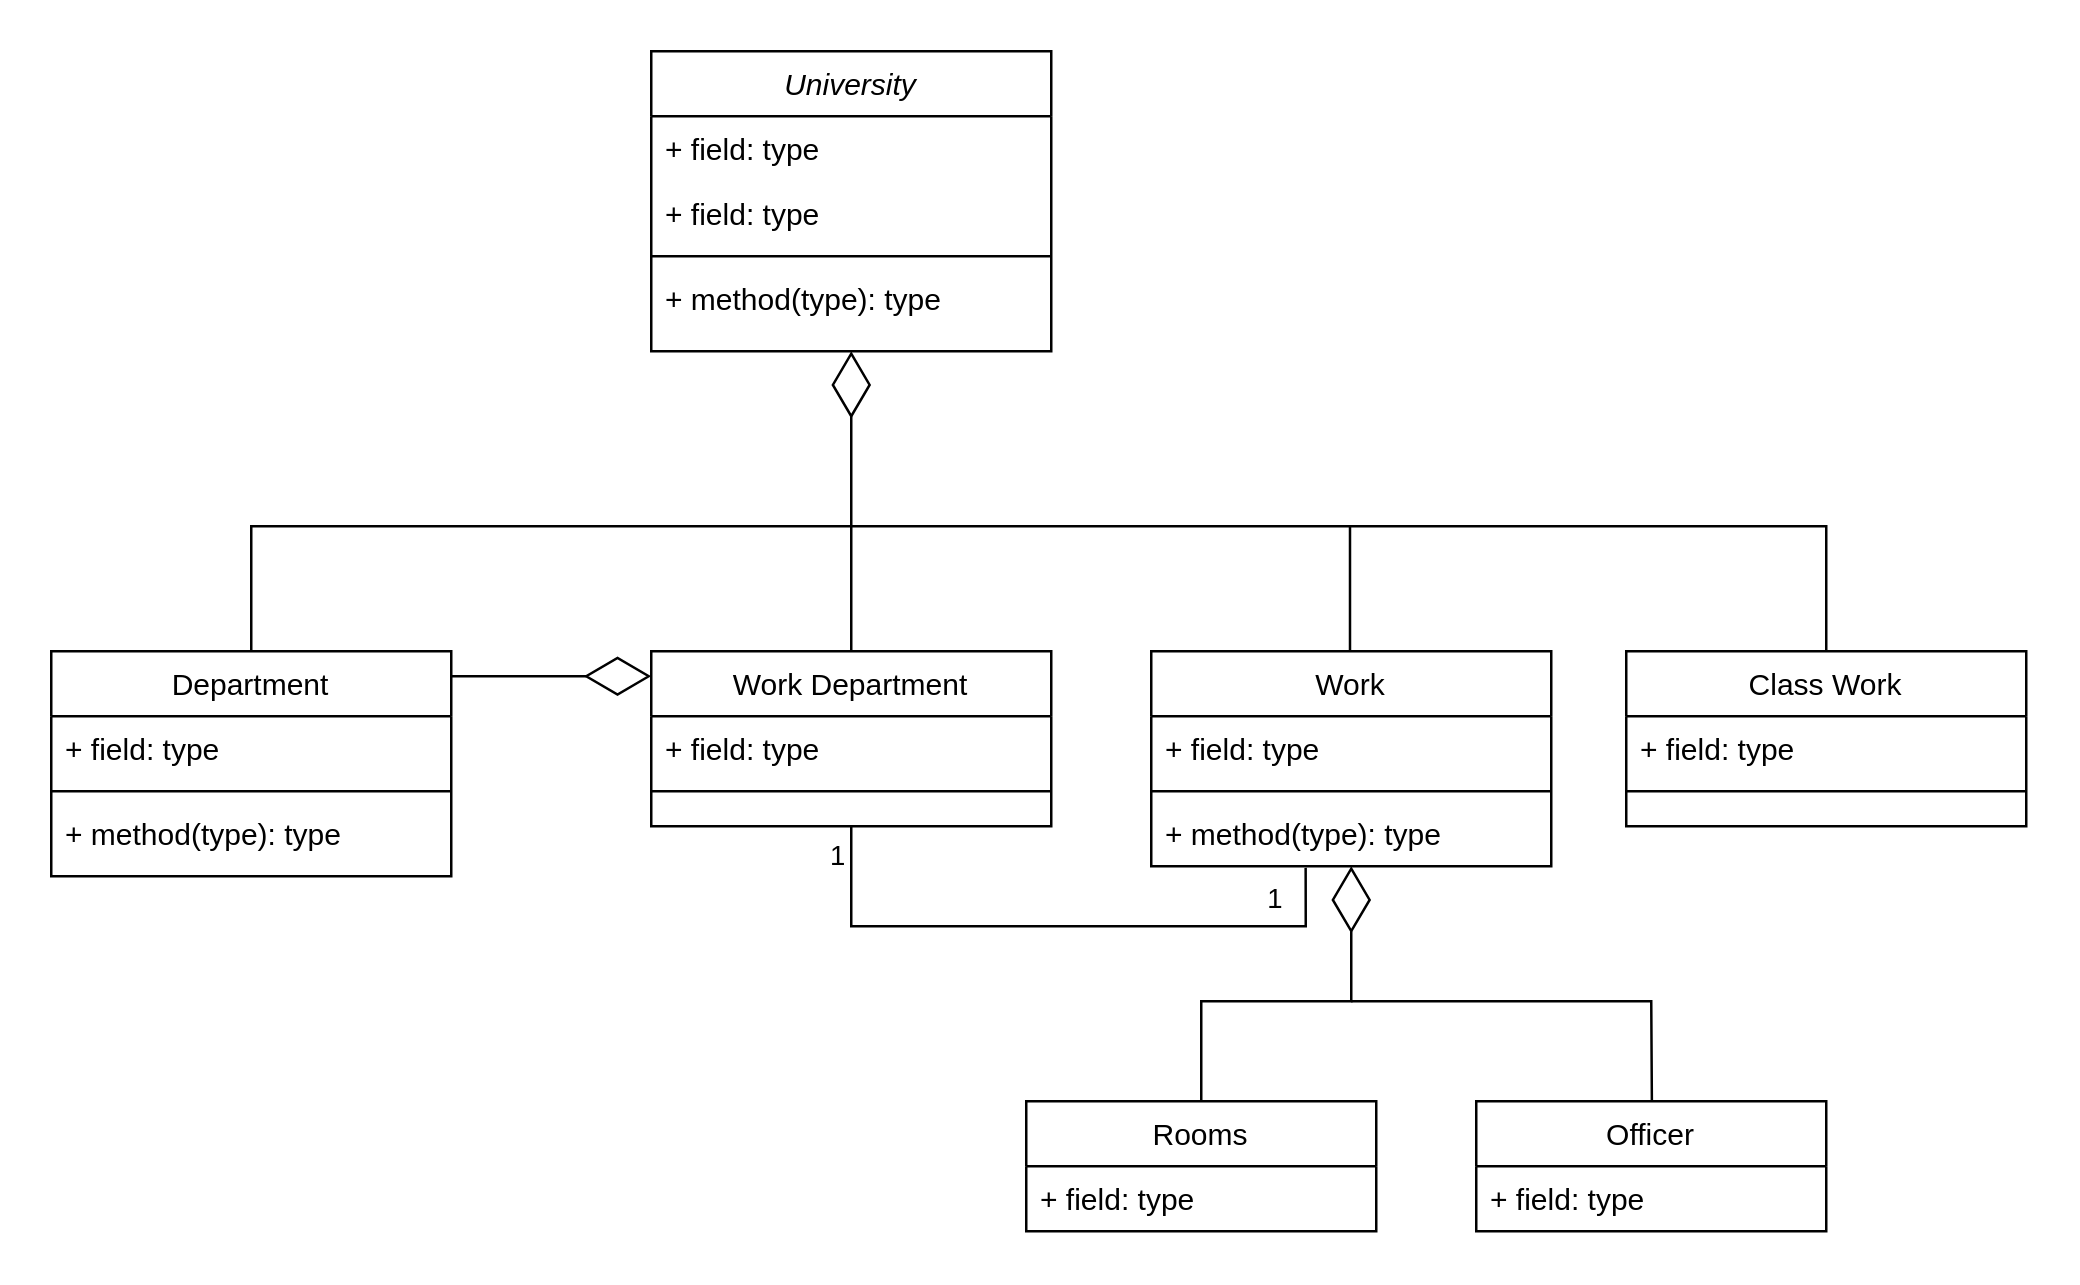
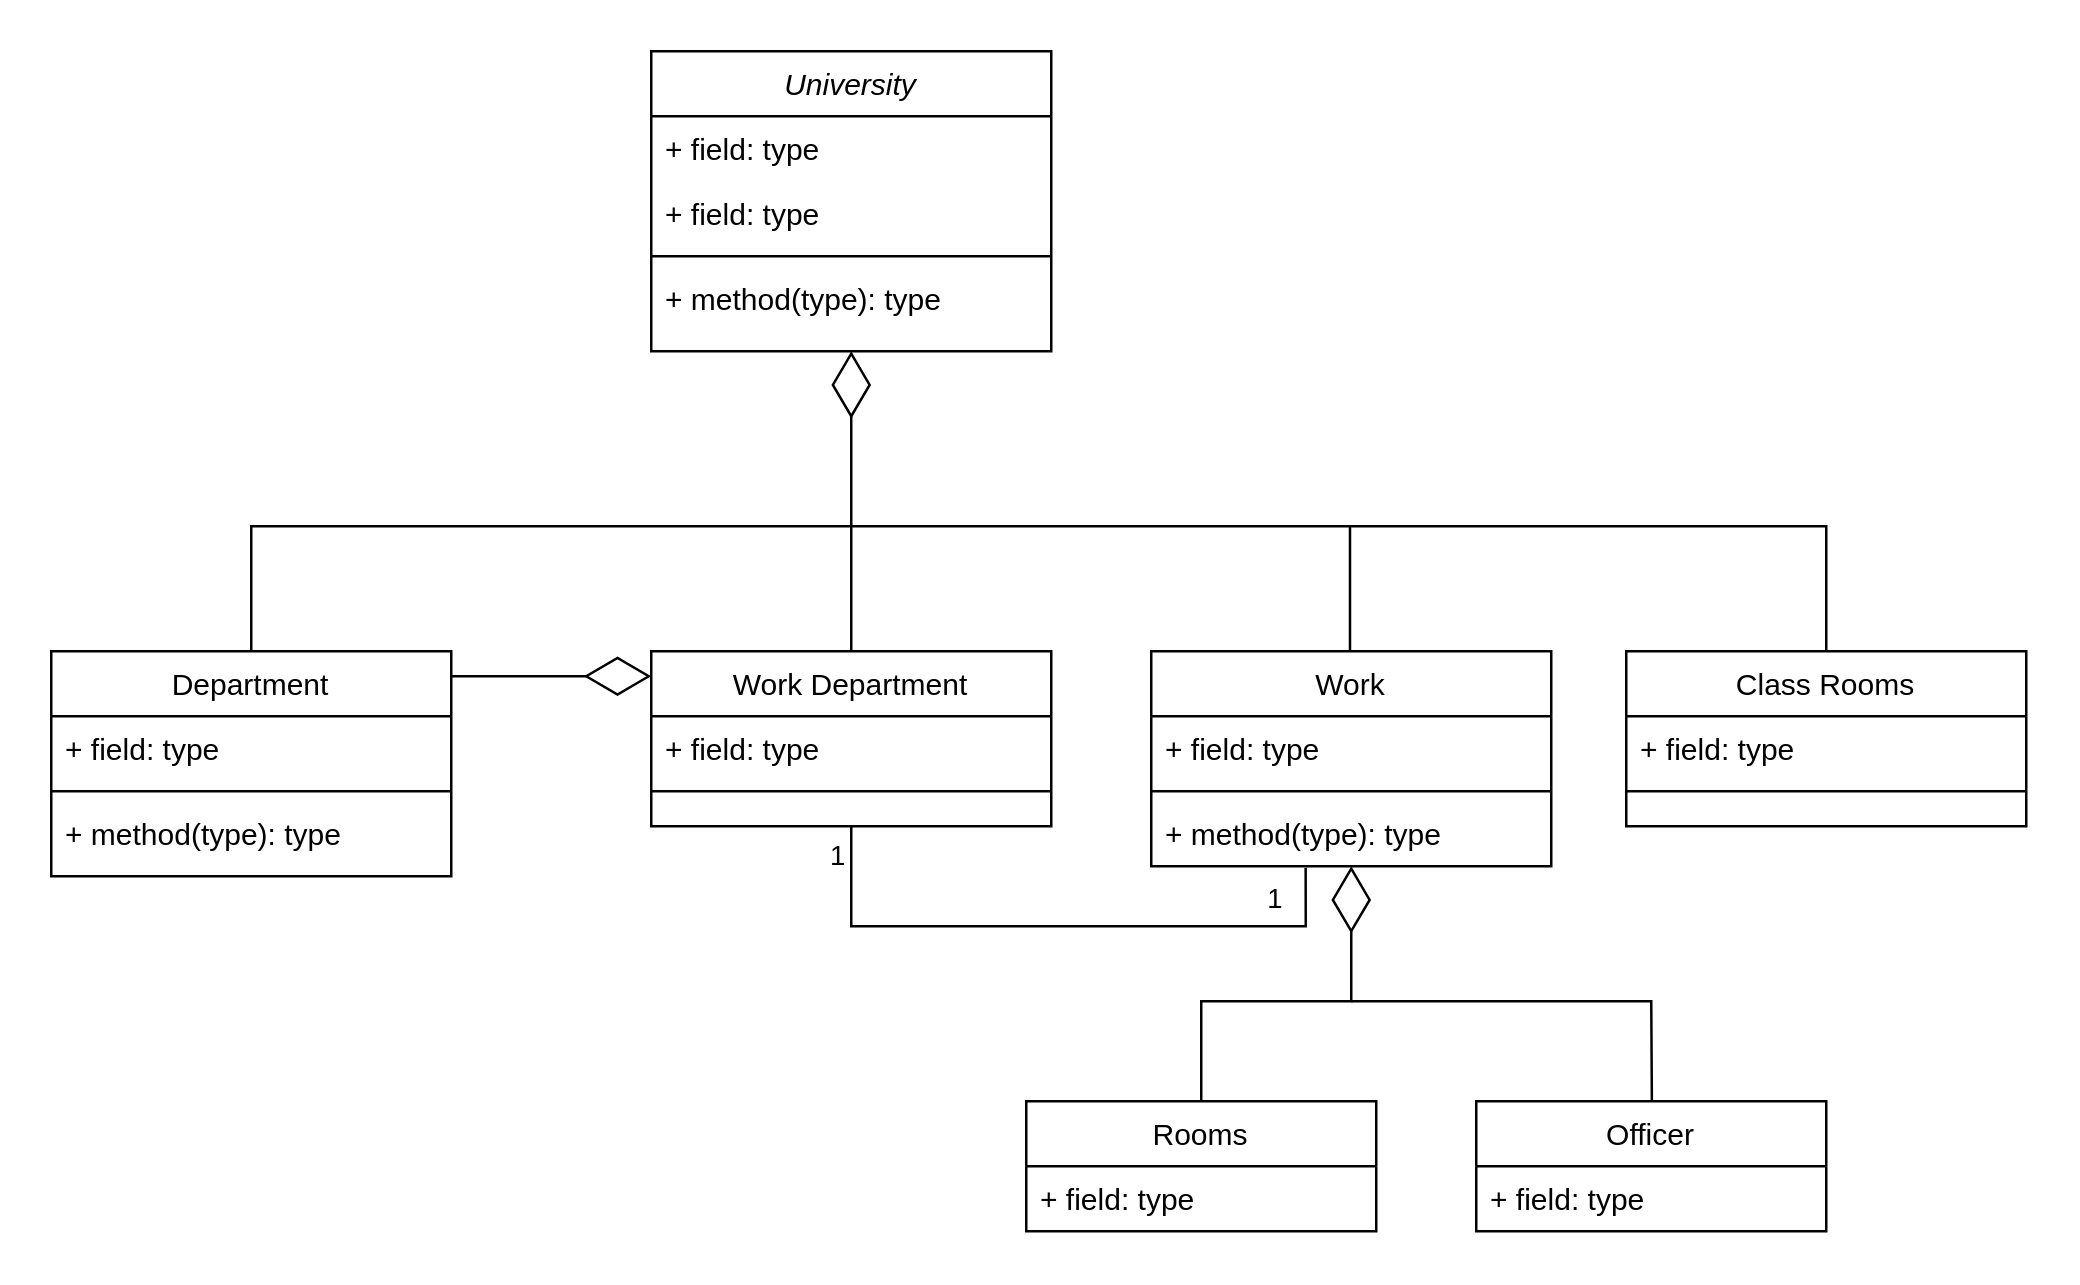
(1825, 685) -> (1825, 685)
